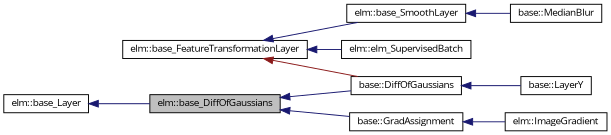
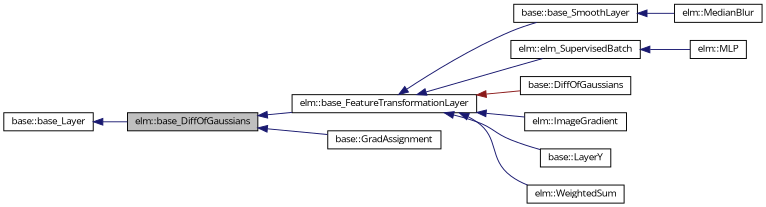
(406, 13) -> (576, 13)
(556, 13) -> (718, 13)
none -> (718, 49)
(496, 86) -> (497, 132)
(320, 94) -> (280, 114)
(46, 104) -> (49, 122)
(489, 122) -> (506, 115)
none -> (576, 194)
